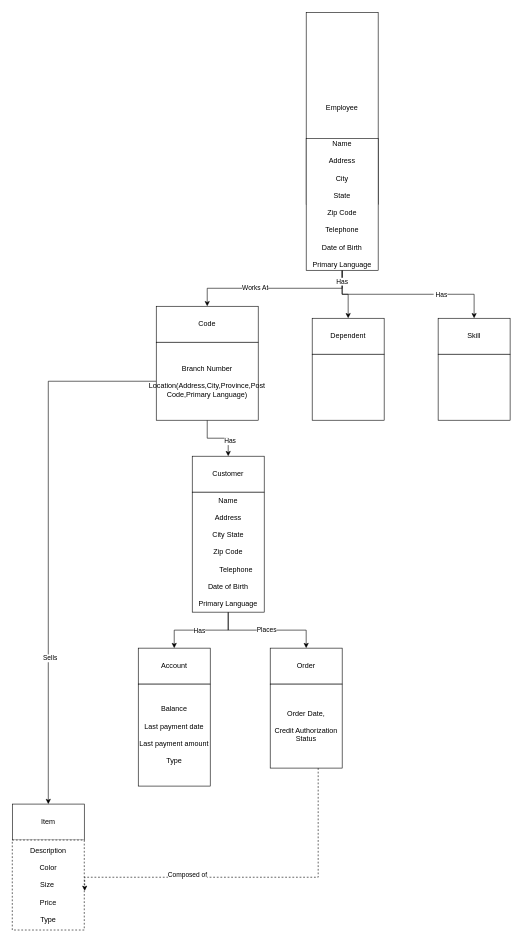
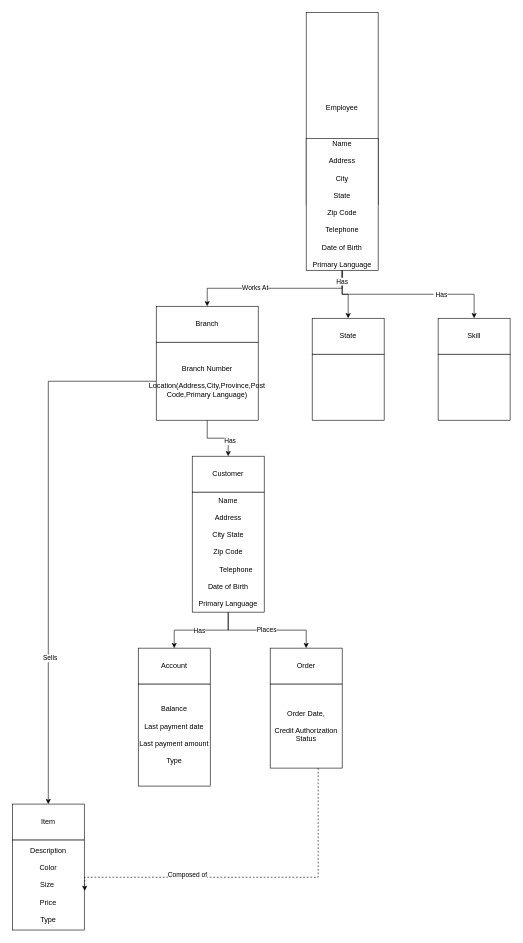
(207, 324) -> (207, 324)
(348, 336) -> (348, 336)
(48, 885) -> (48, 885)
